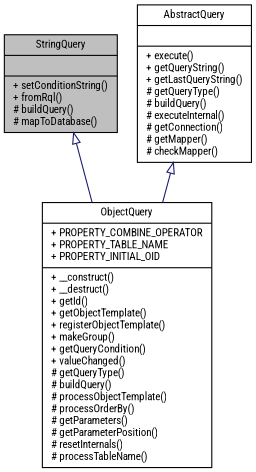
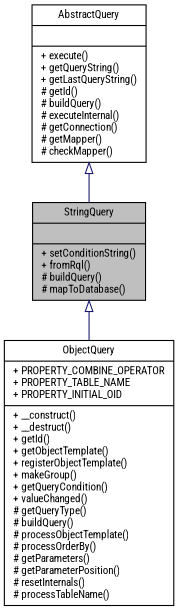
(183, 92) -> (59, 92)
(167, 188) -> (89, 188)
